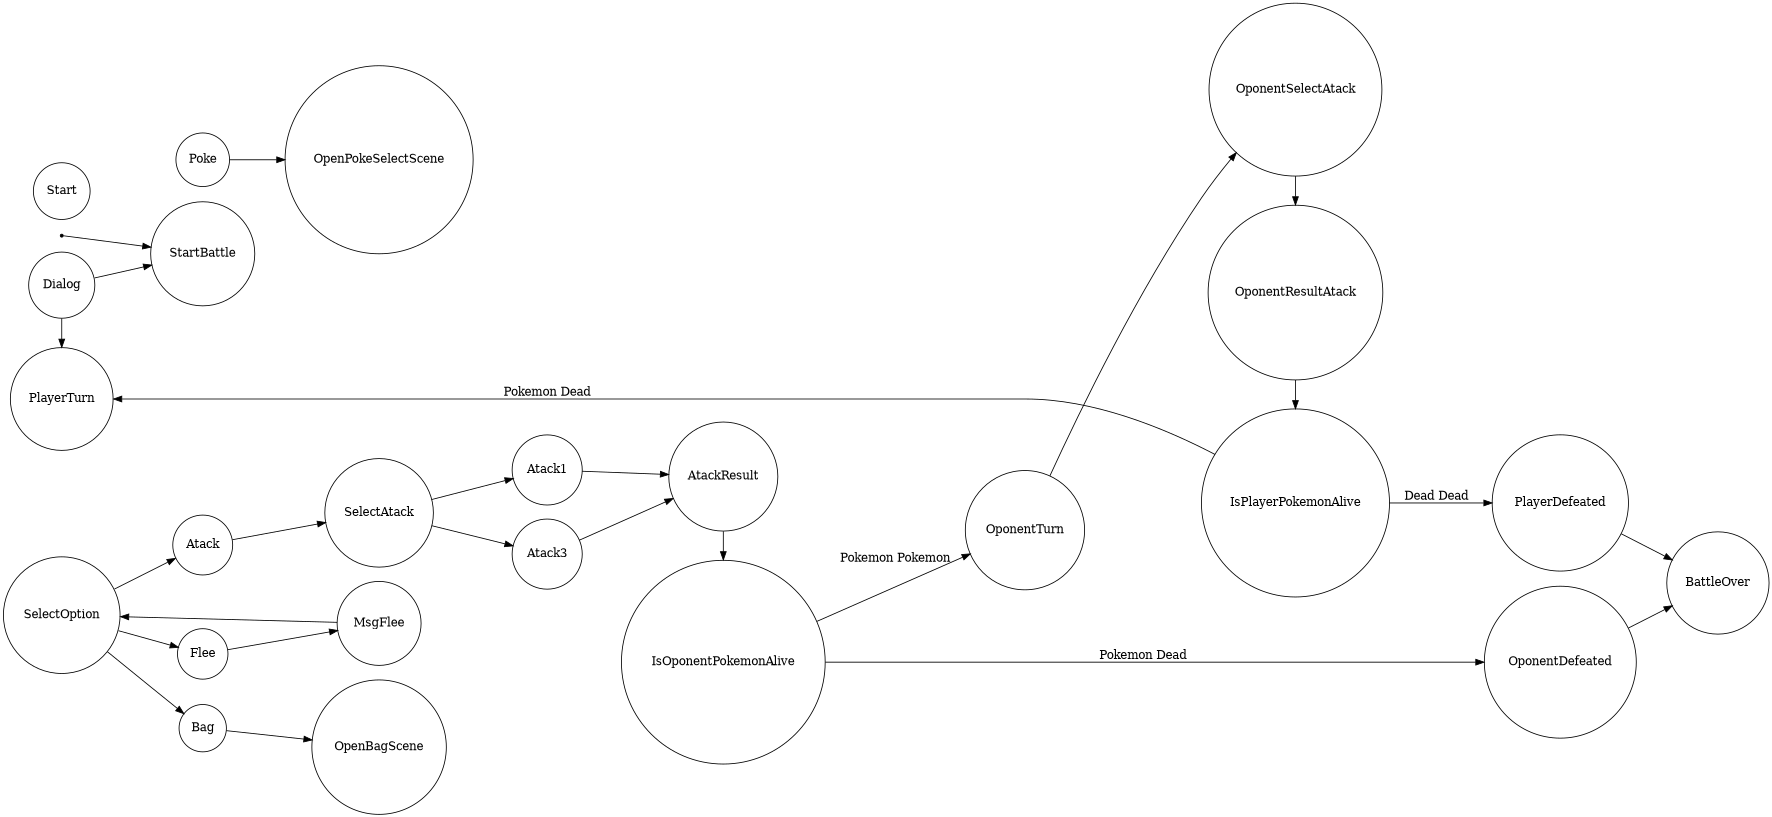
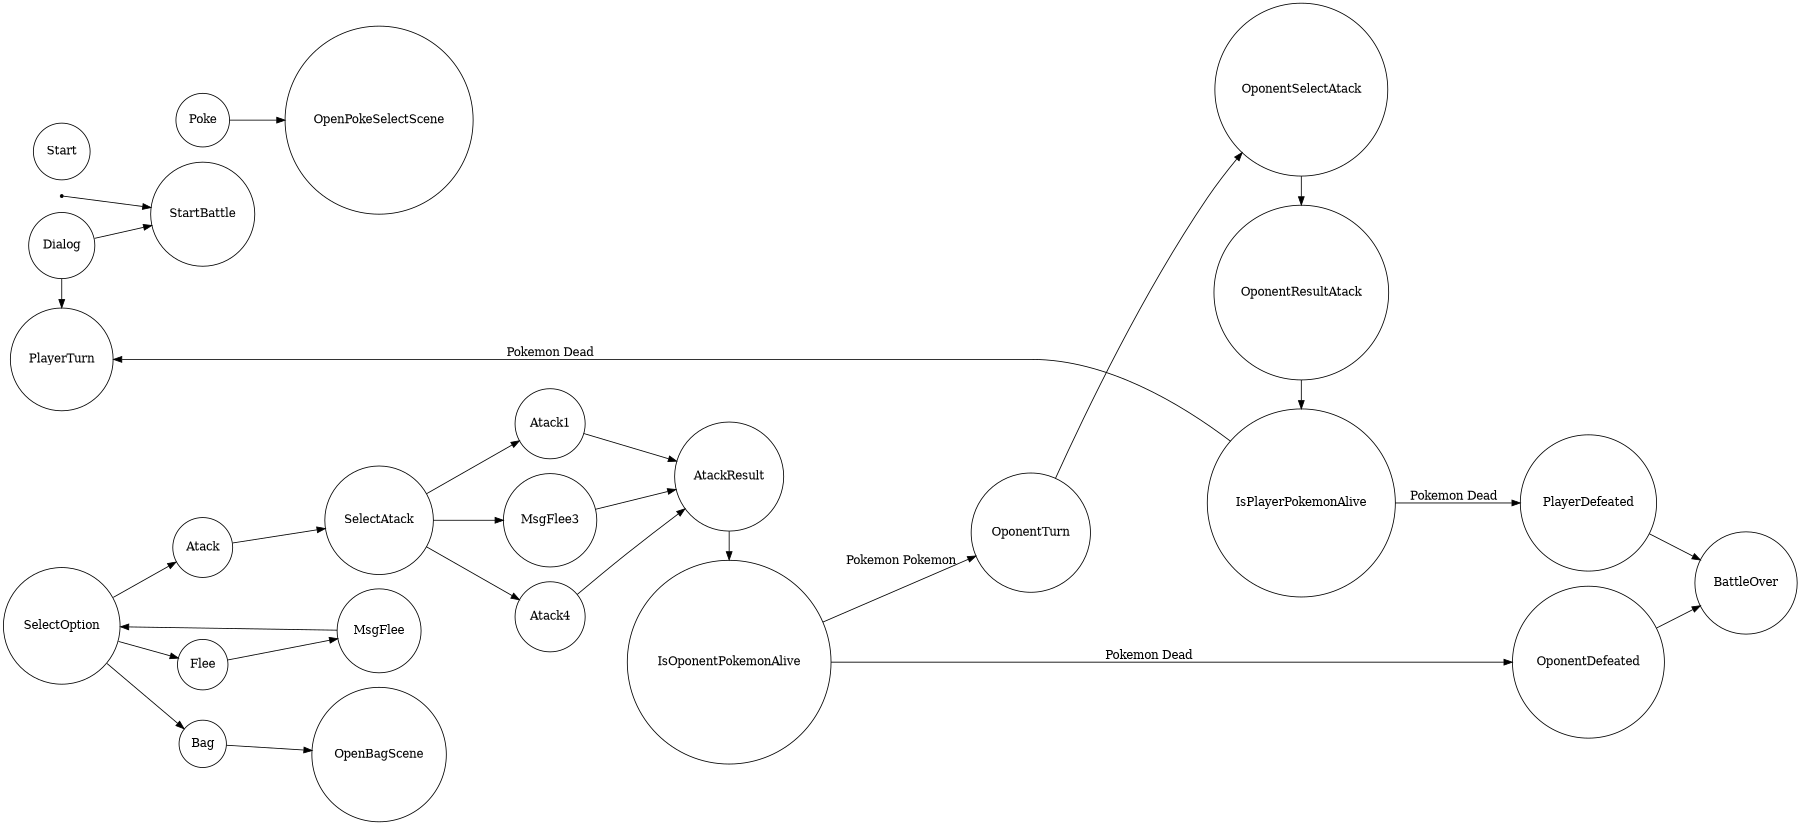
(1437, 497) -> (1454, 497)
(547, 554) -> (550, 520)
none -> (550, 617)
